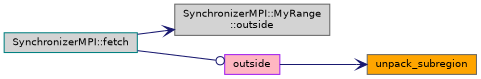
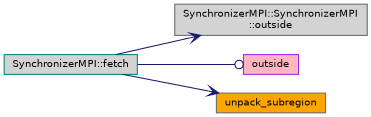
(252, 20) -> (271, 20)
(318, 64) -> (166, 83)
